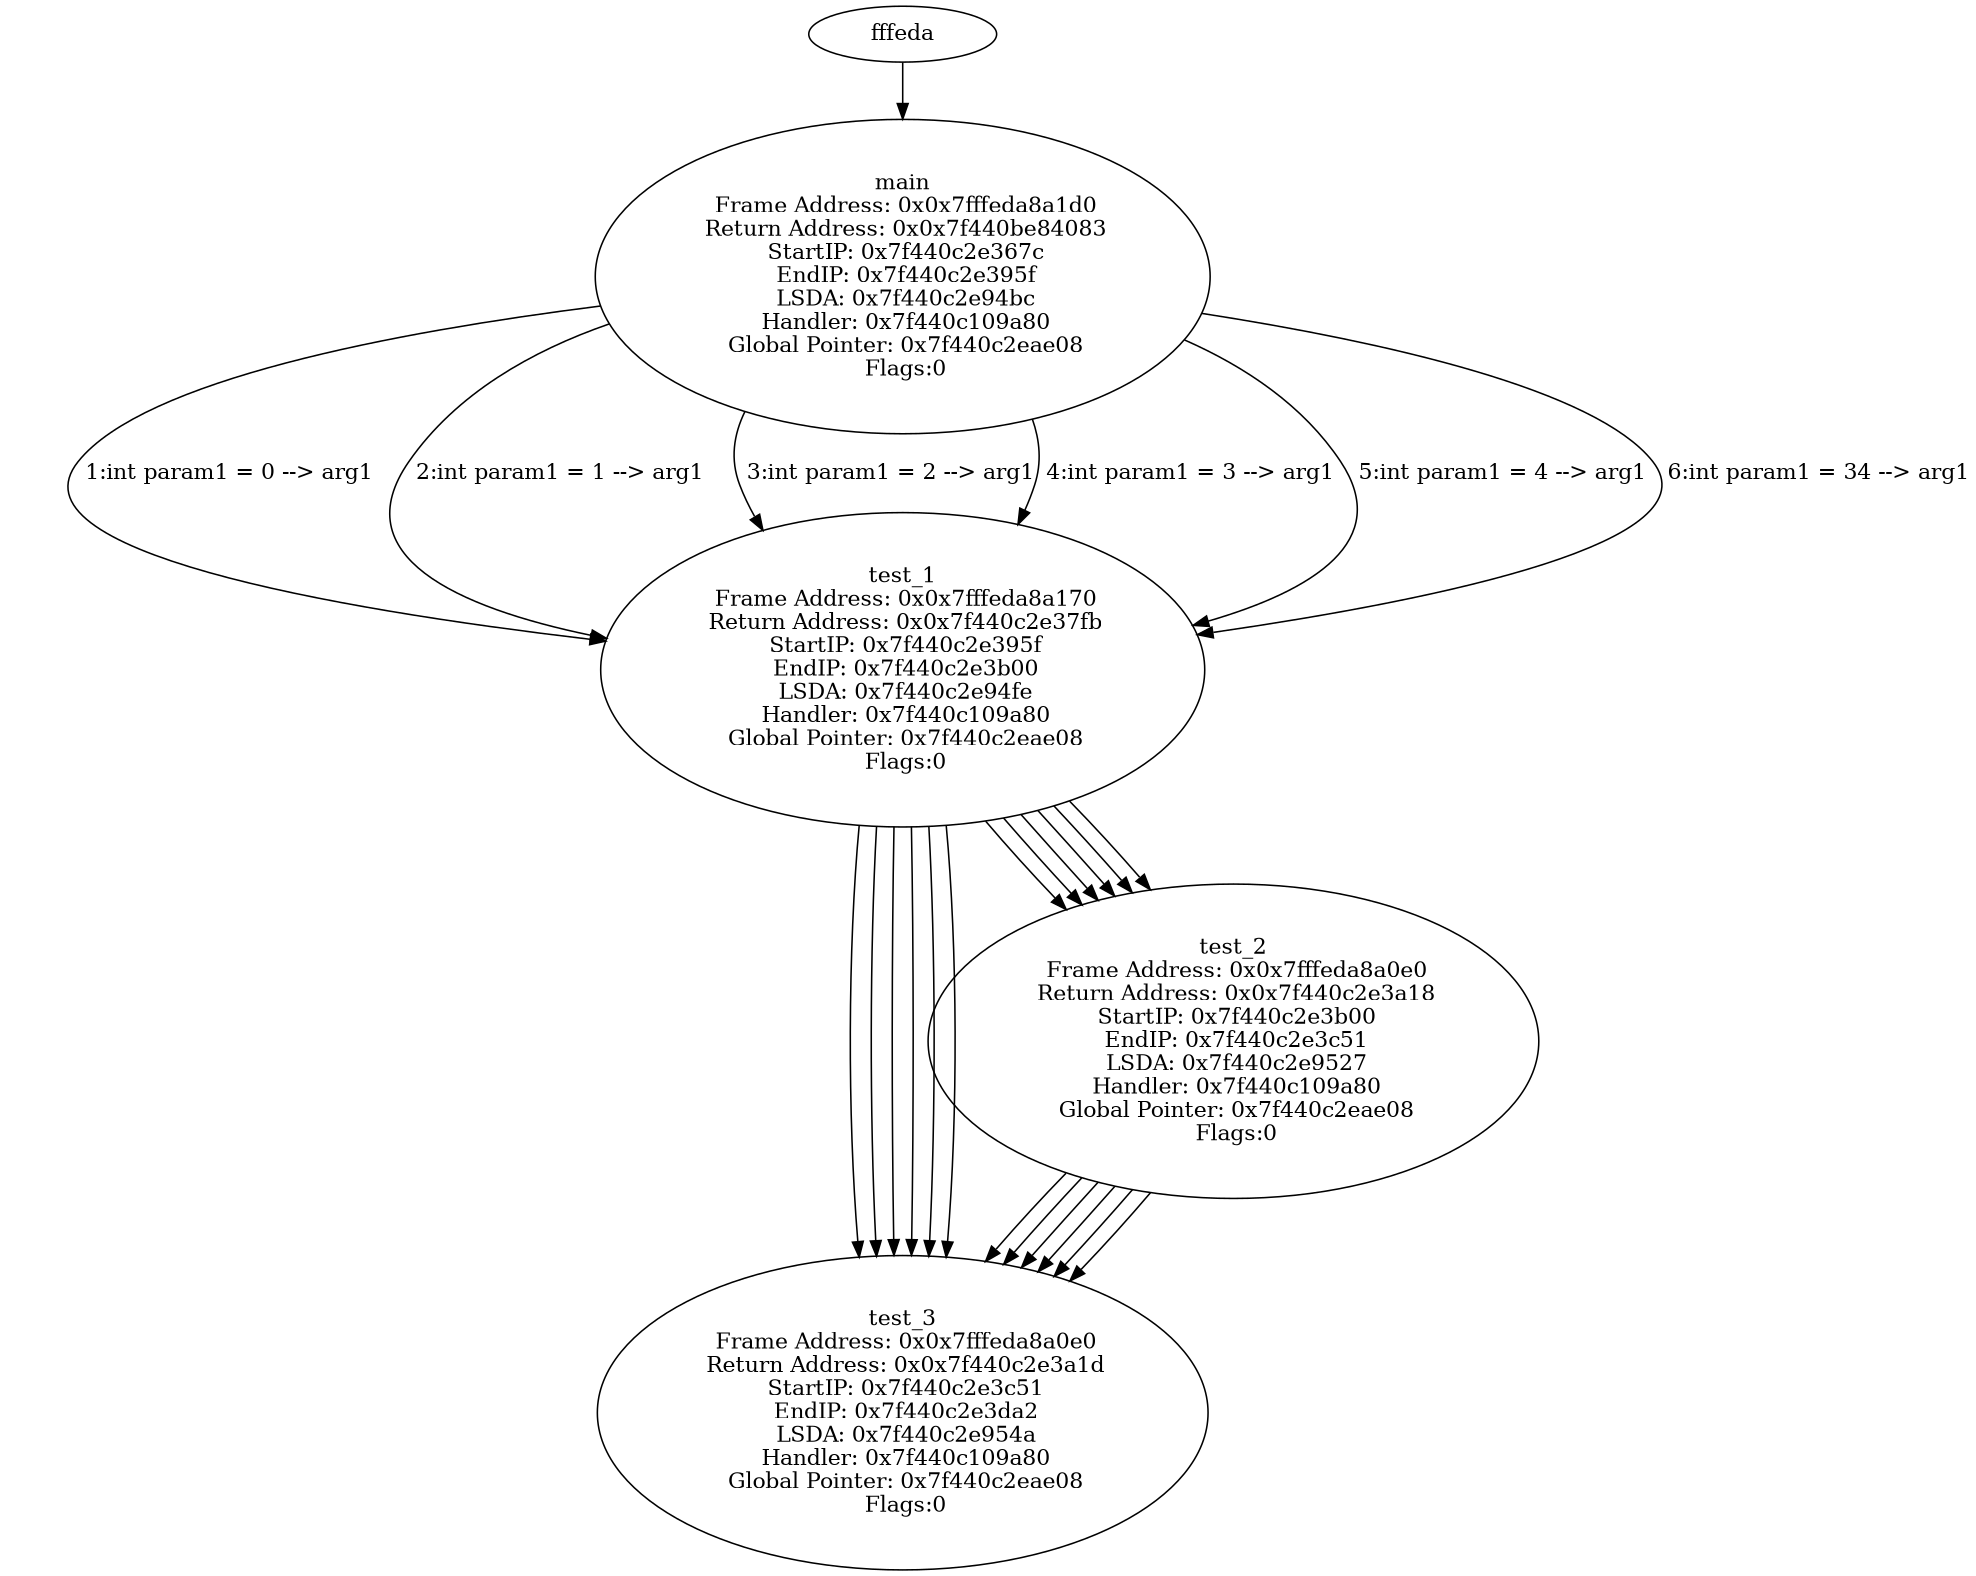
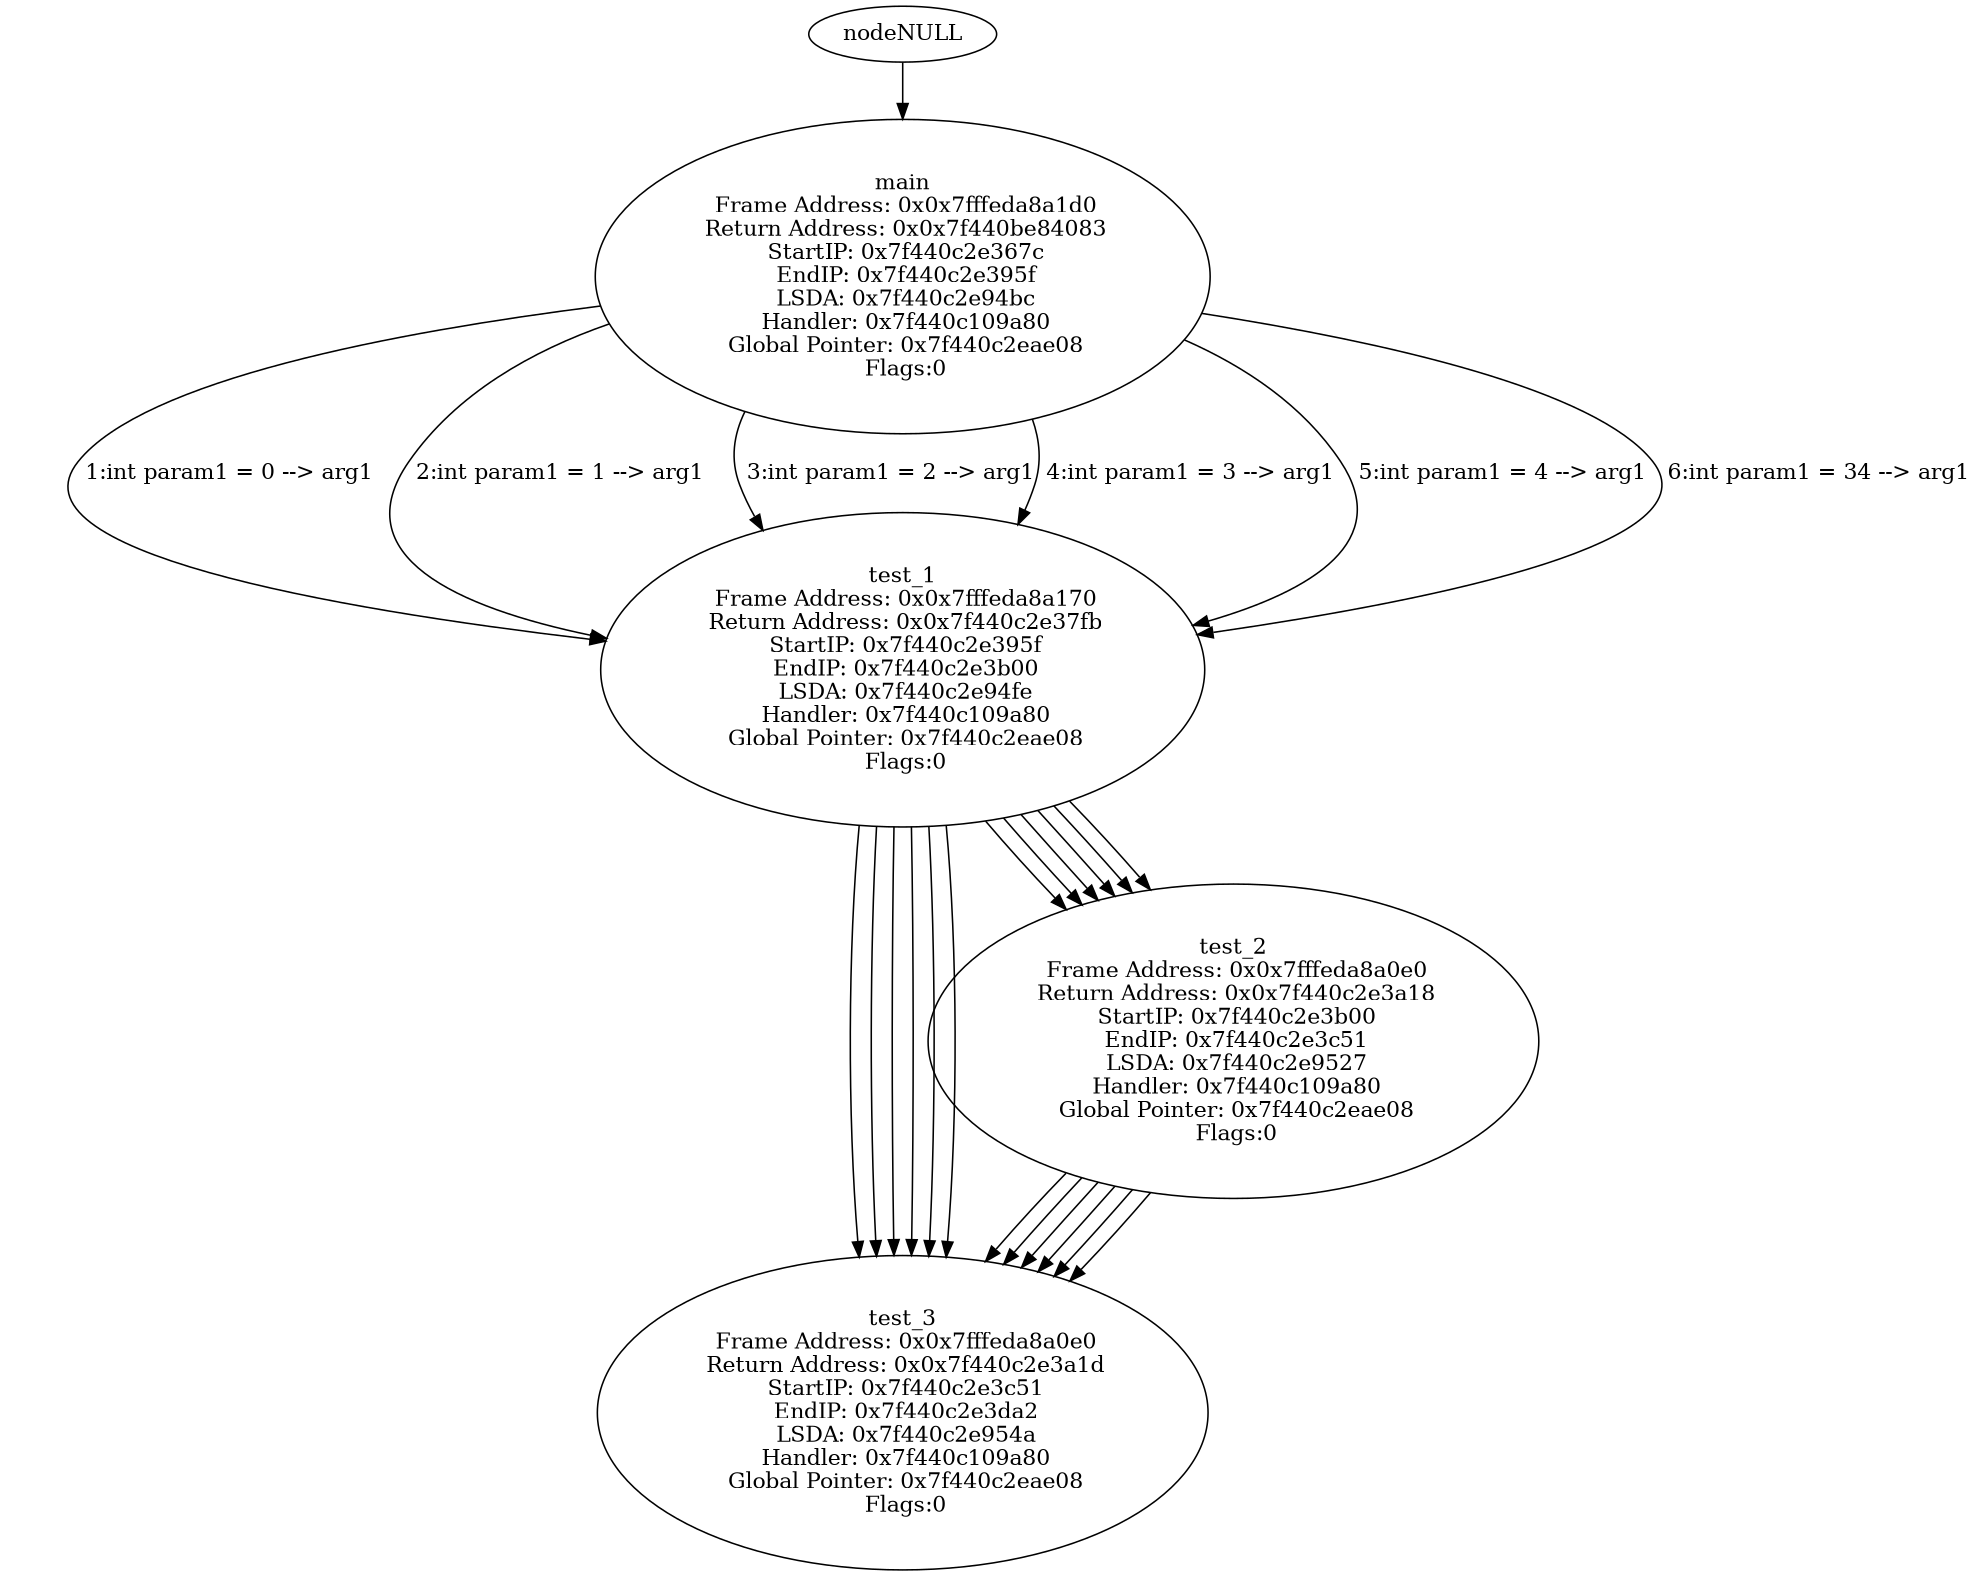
(903, 34) -> (903, 34)
